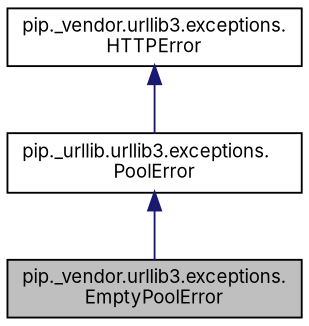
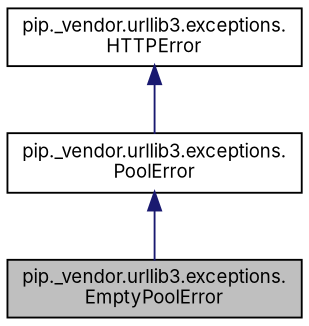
(155, 163) -> (155, 163)
